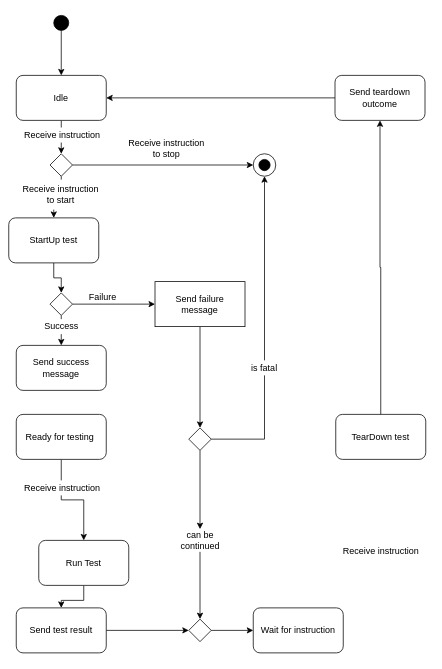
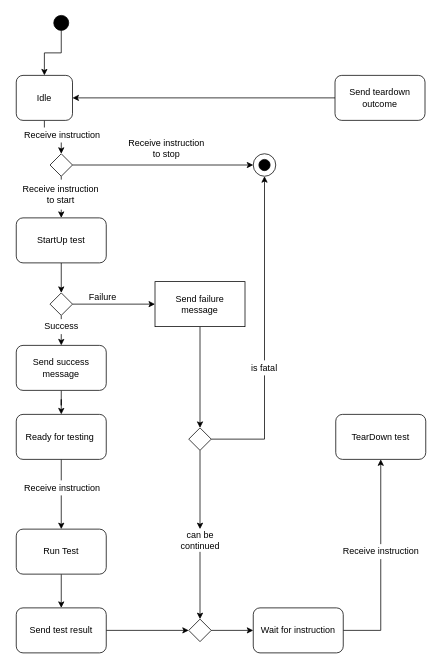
(61, 98) -> (44, 98)
(54, 240) -> (61, 240)
(381, 339) -> none
none -> (61, 405)
(84, 563) -> (61, 552)
none -> (381, 613)
